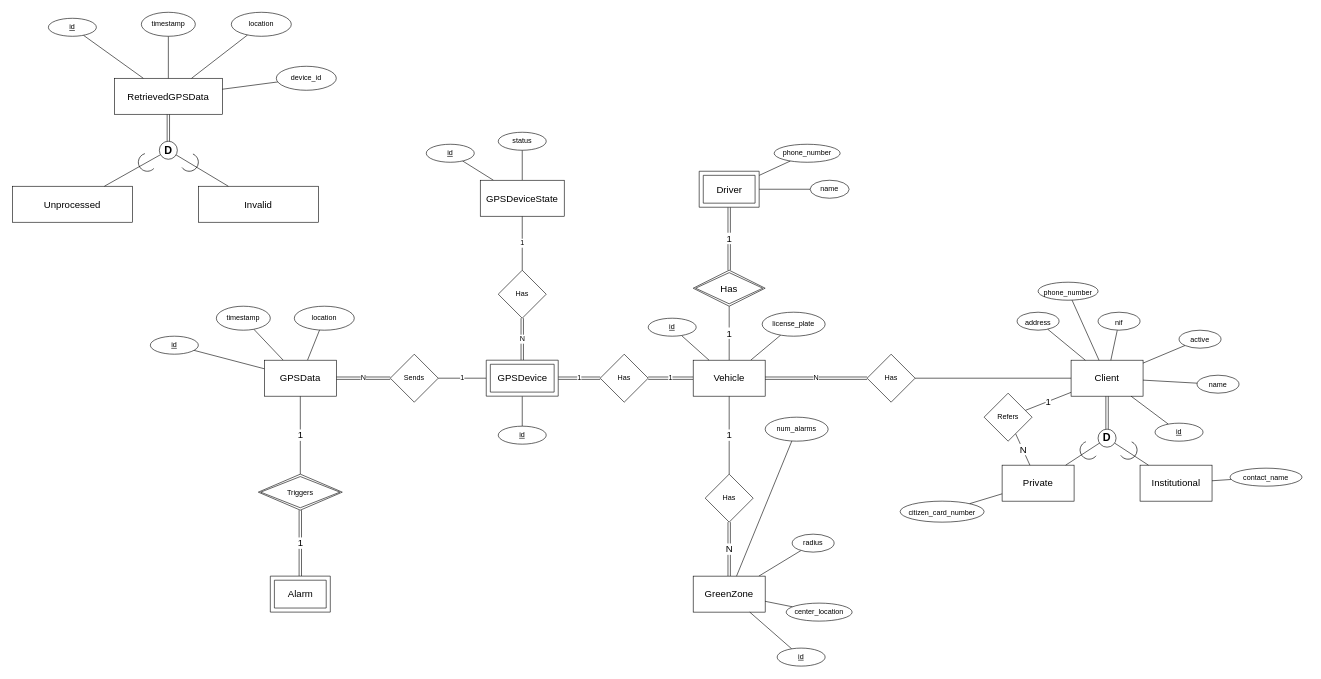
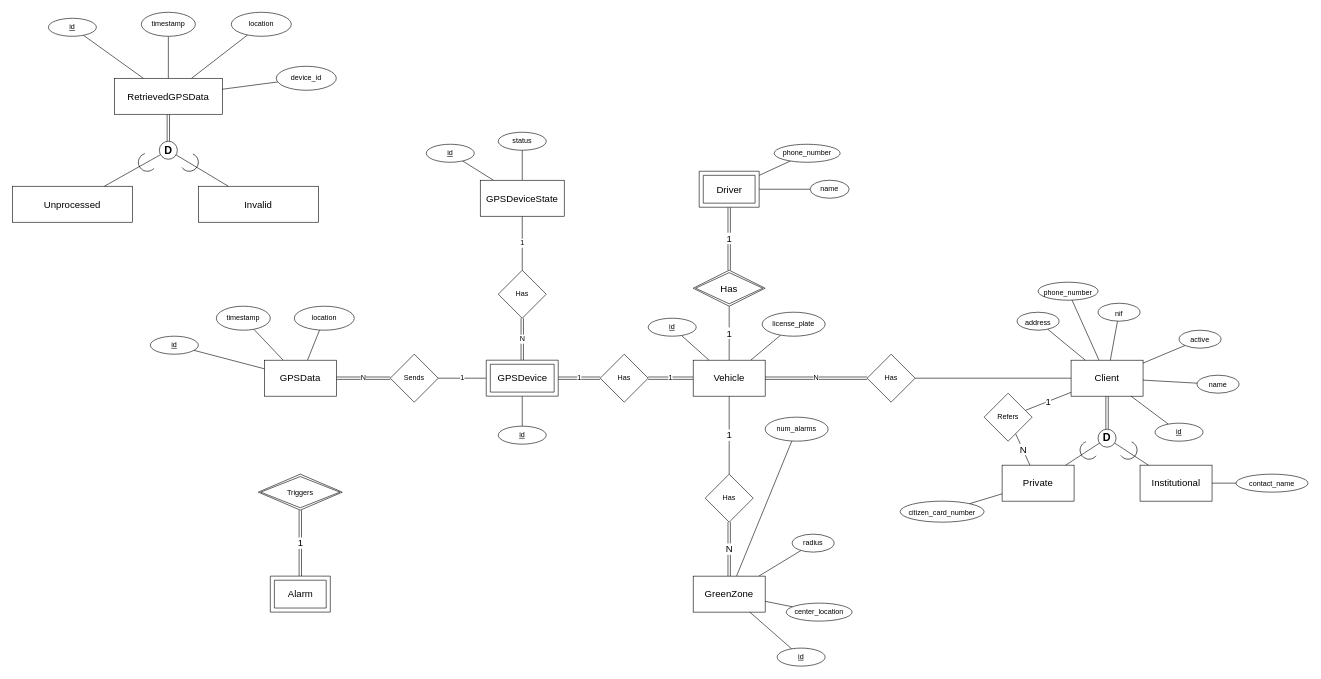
(1119, 321) -> (1119, 312)
(300, 434) -> none
(1266, 477) -> (1272, 483)
